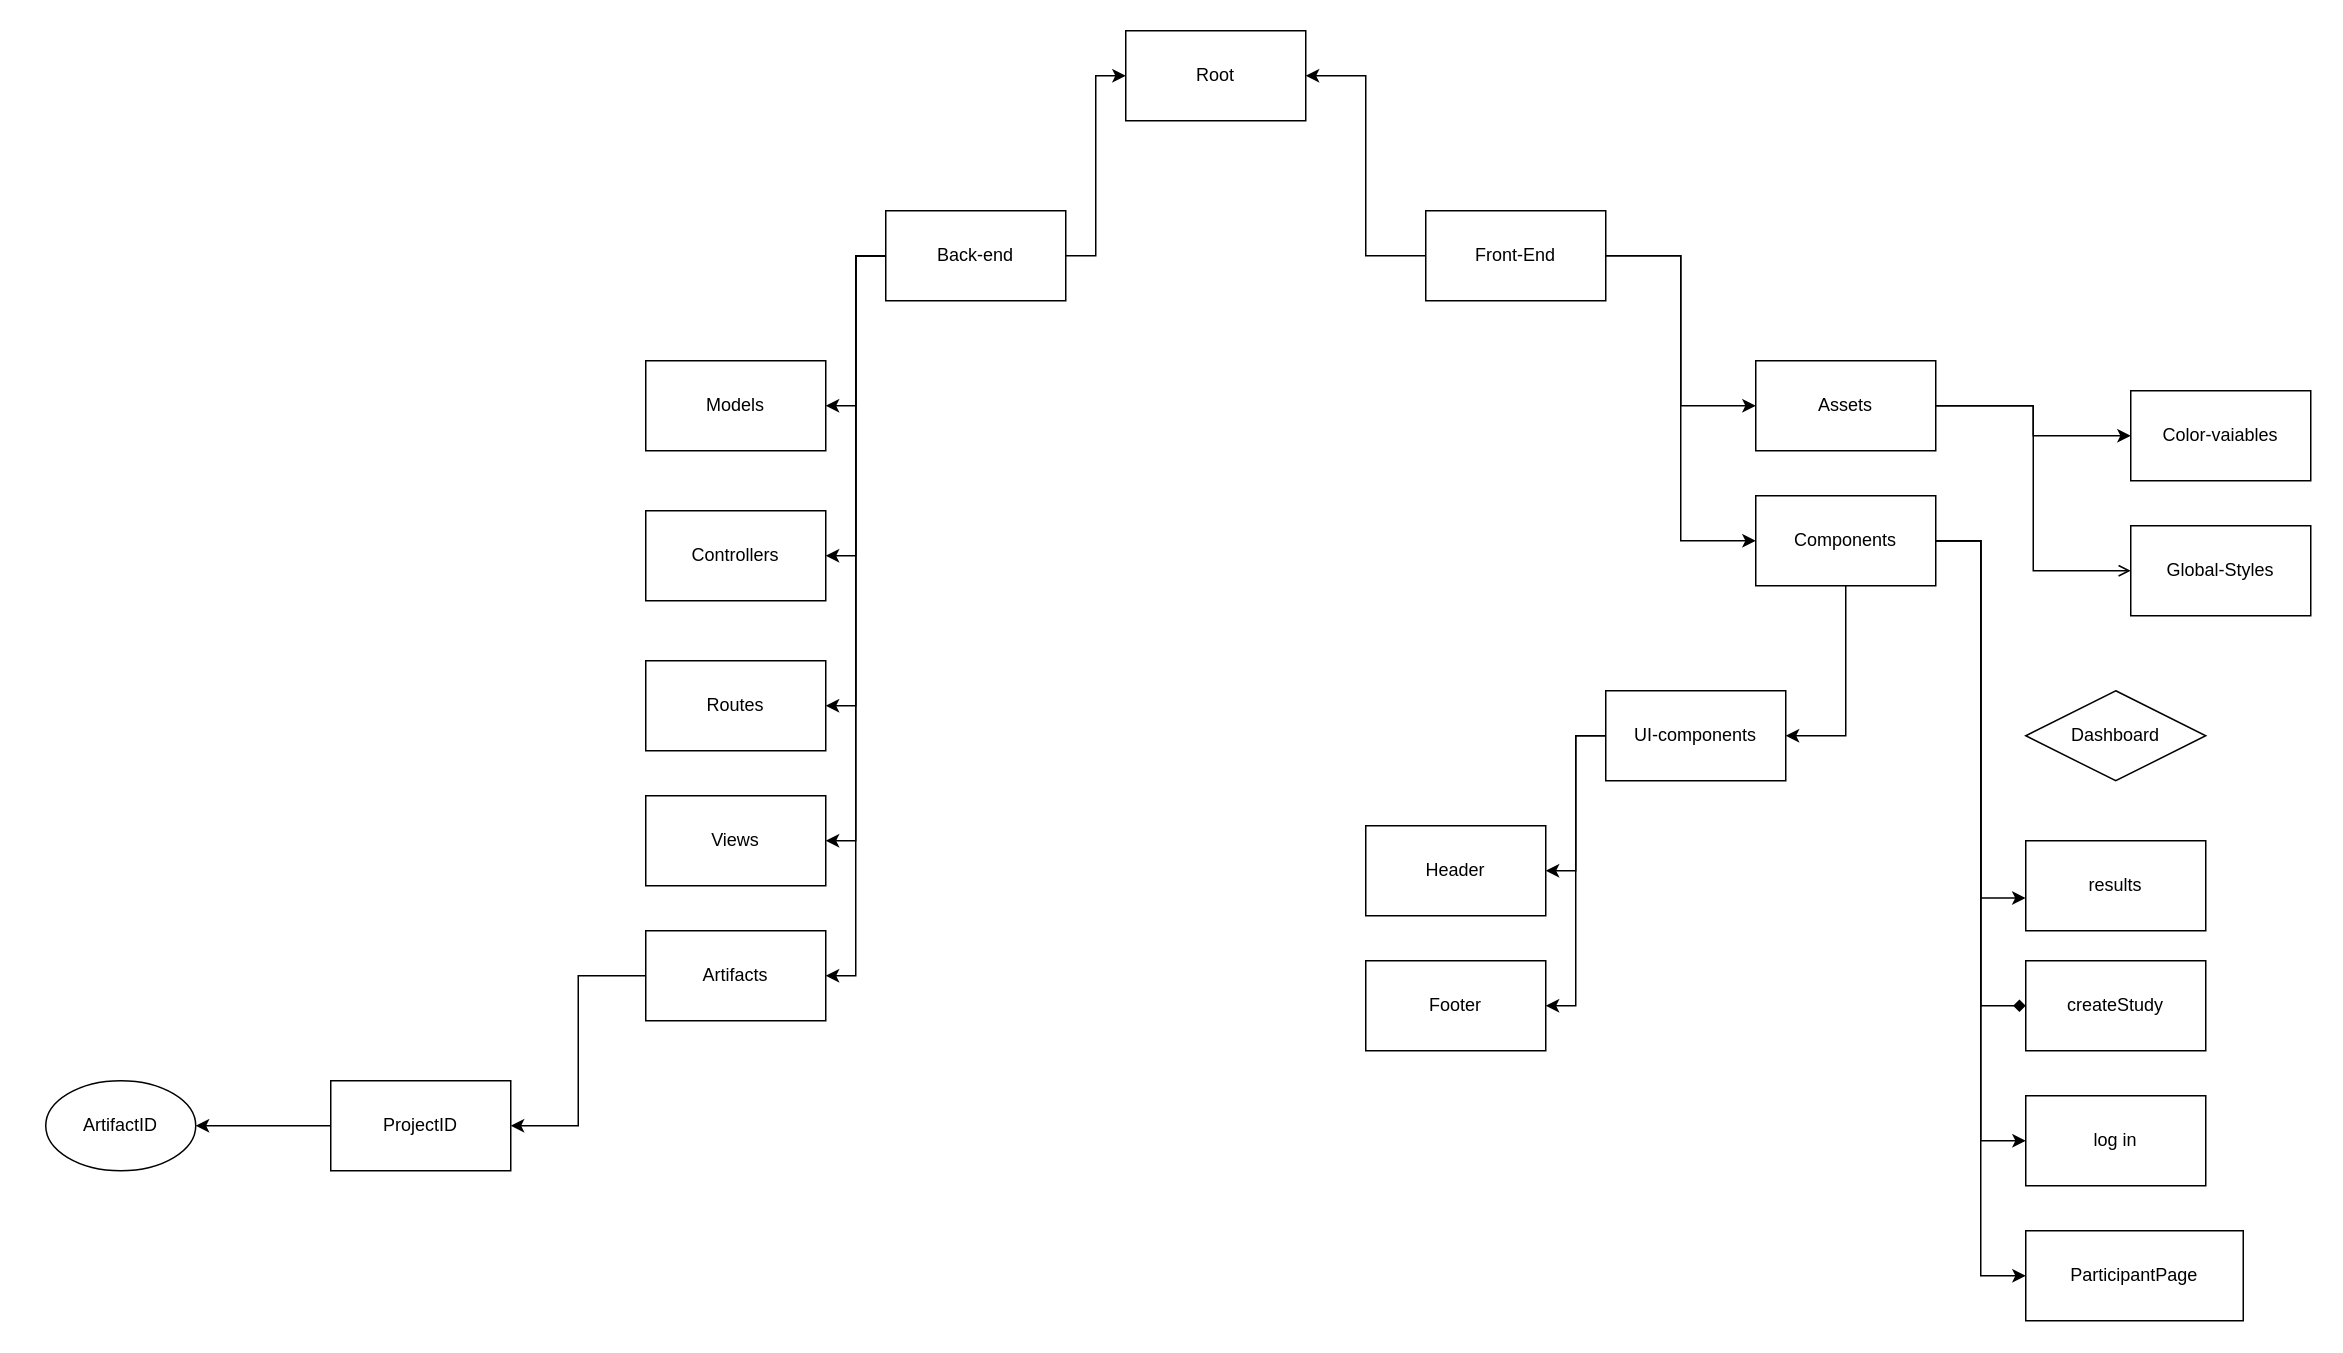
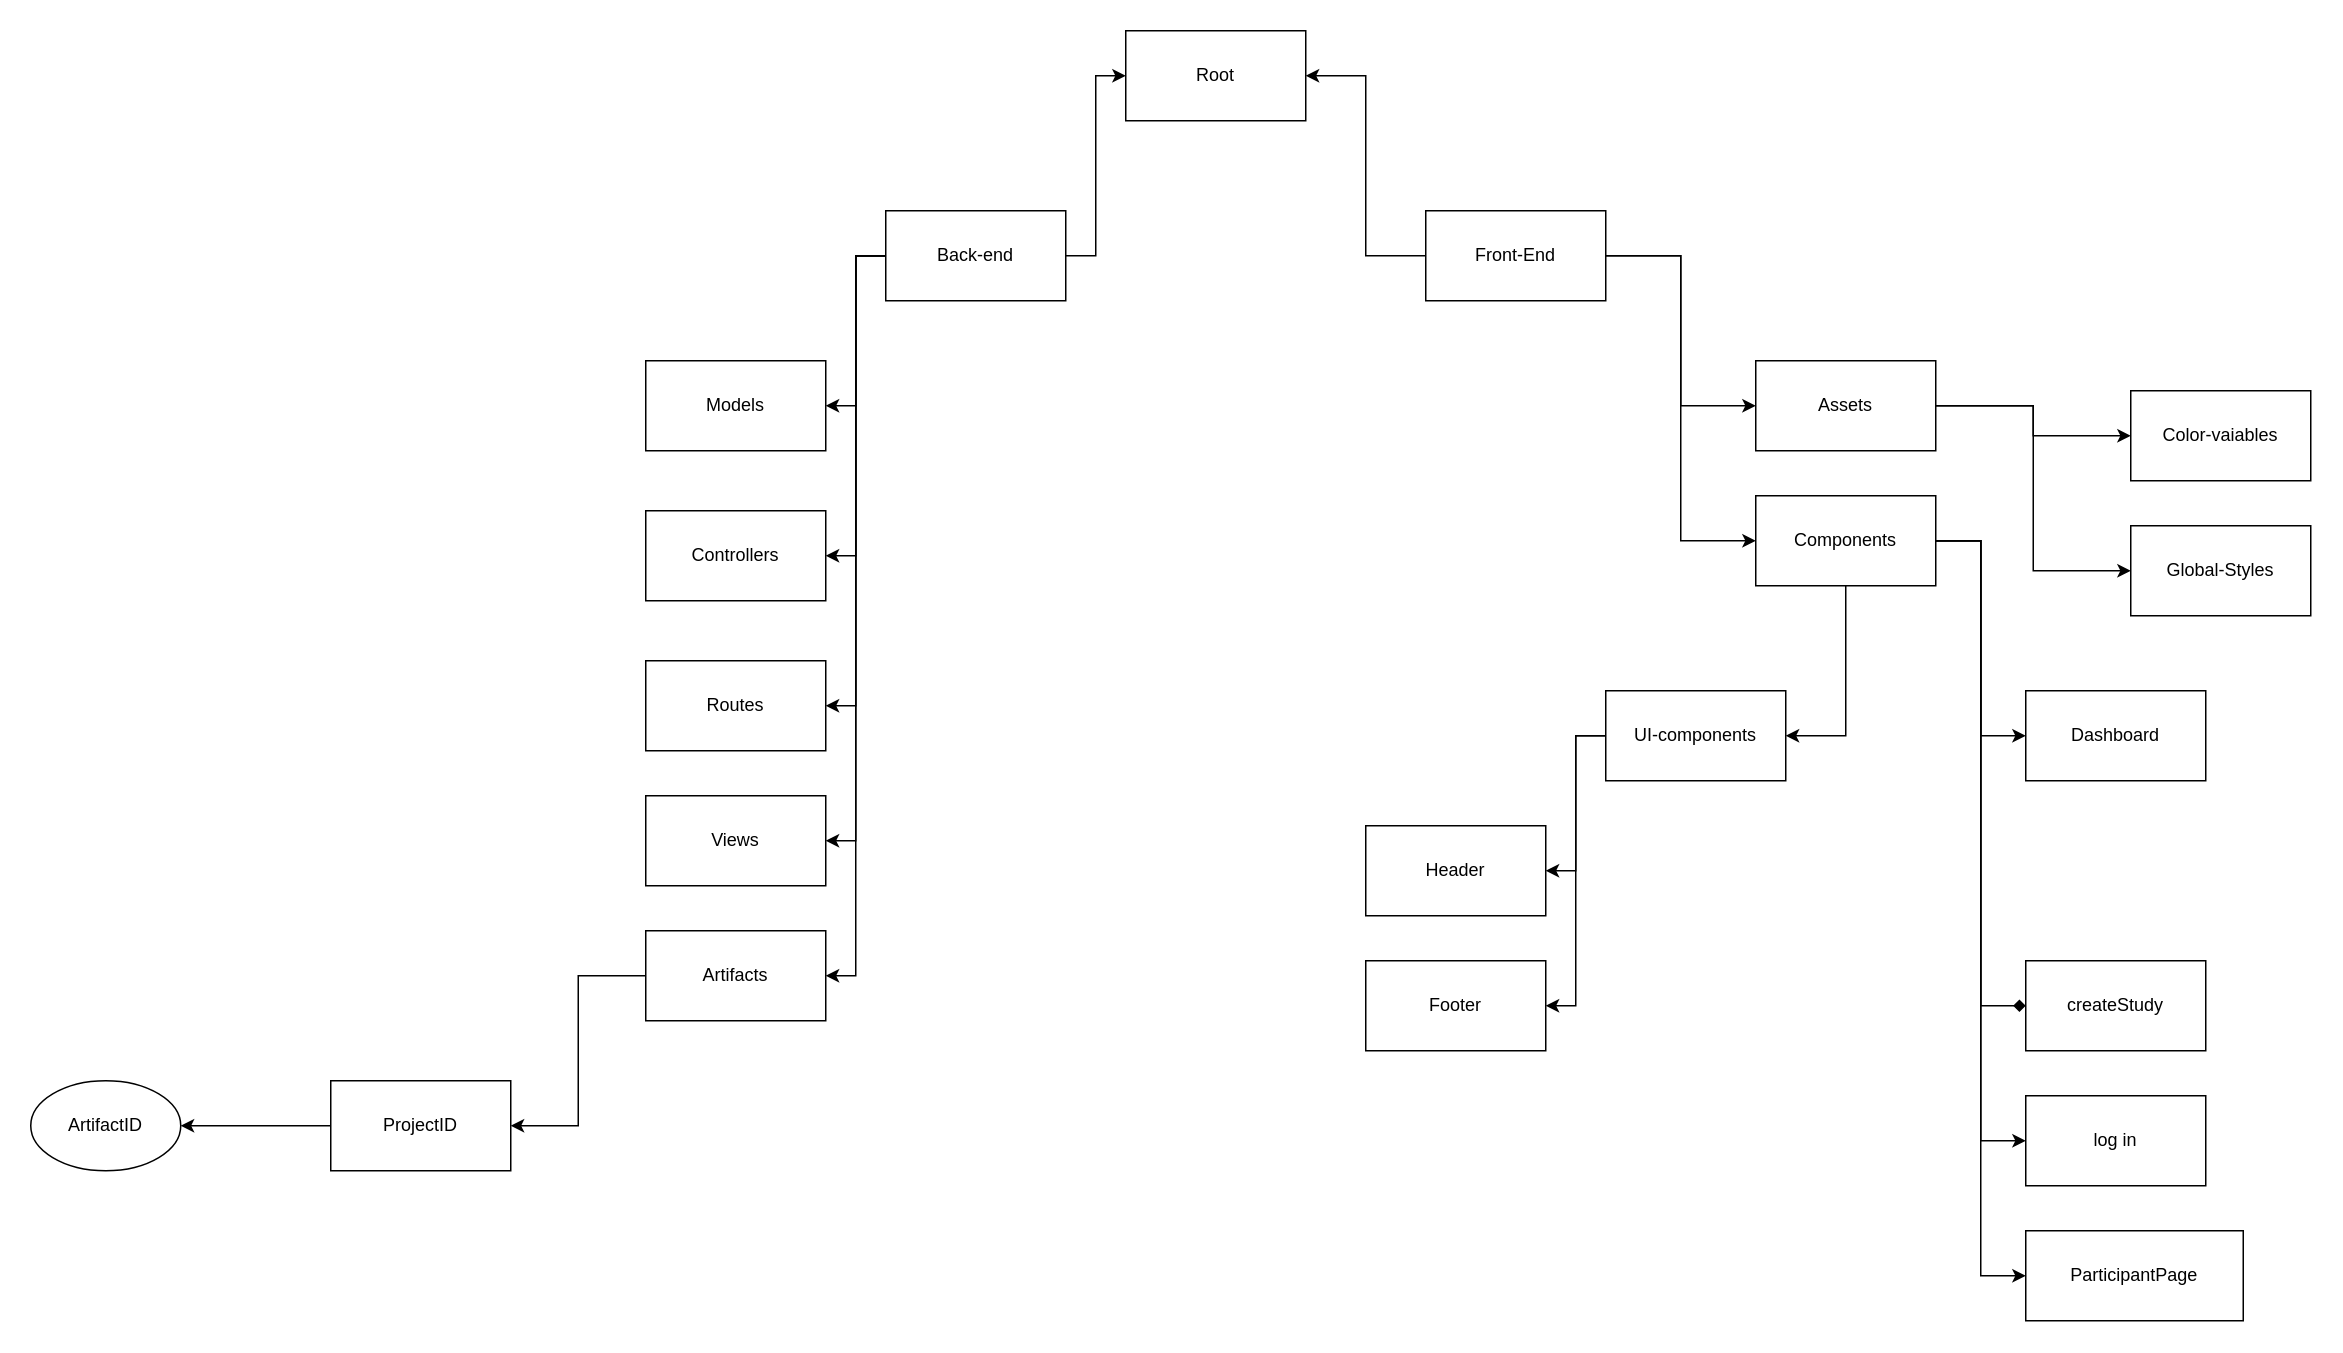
(2121, 571) -> (2119, 571)
none -> (1999, 736)
(2116, 736) -> (2116, 736)
(2116, 886) -> none
(1999, 898) -> none
(121, 1126) -> (106, 1126)
